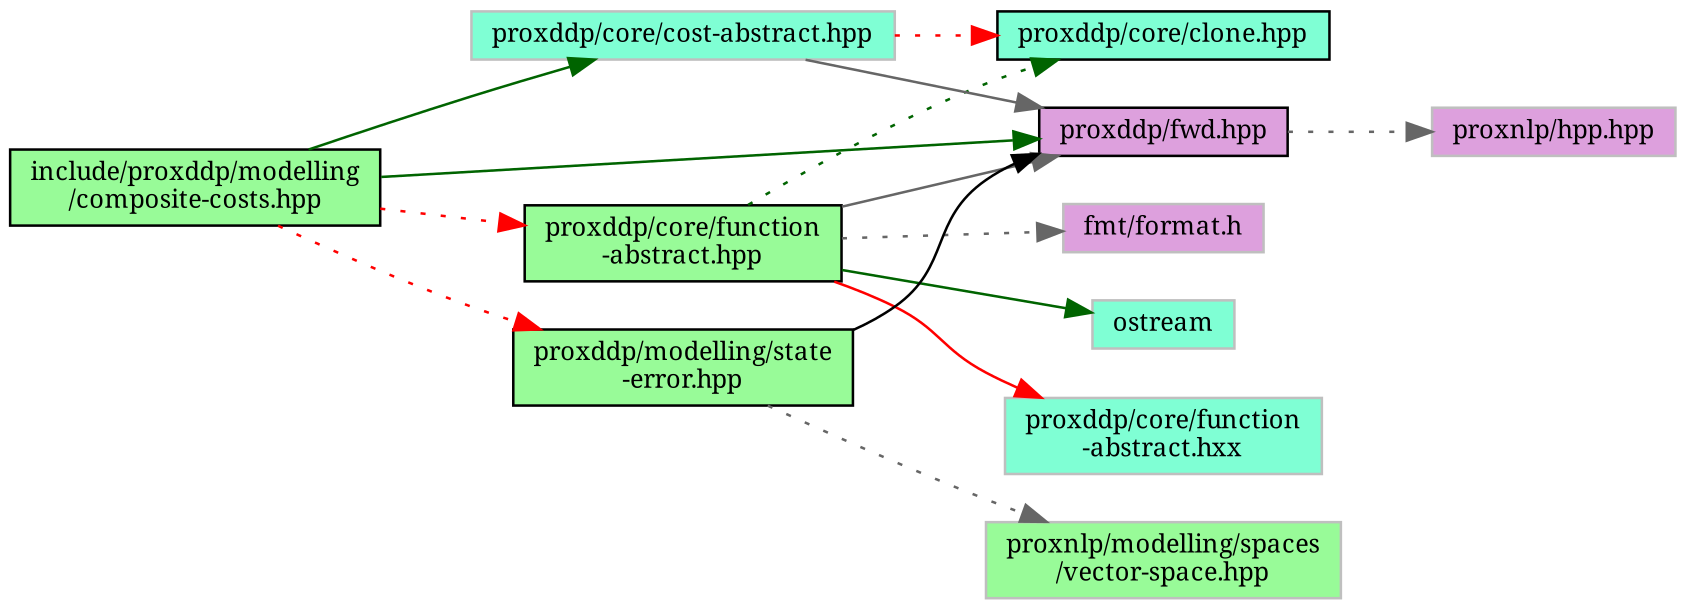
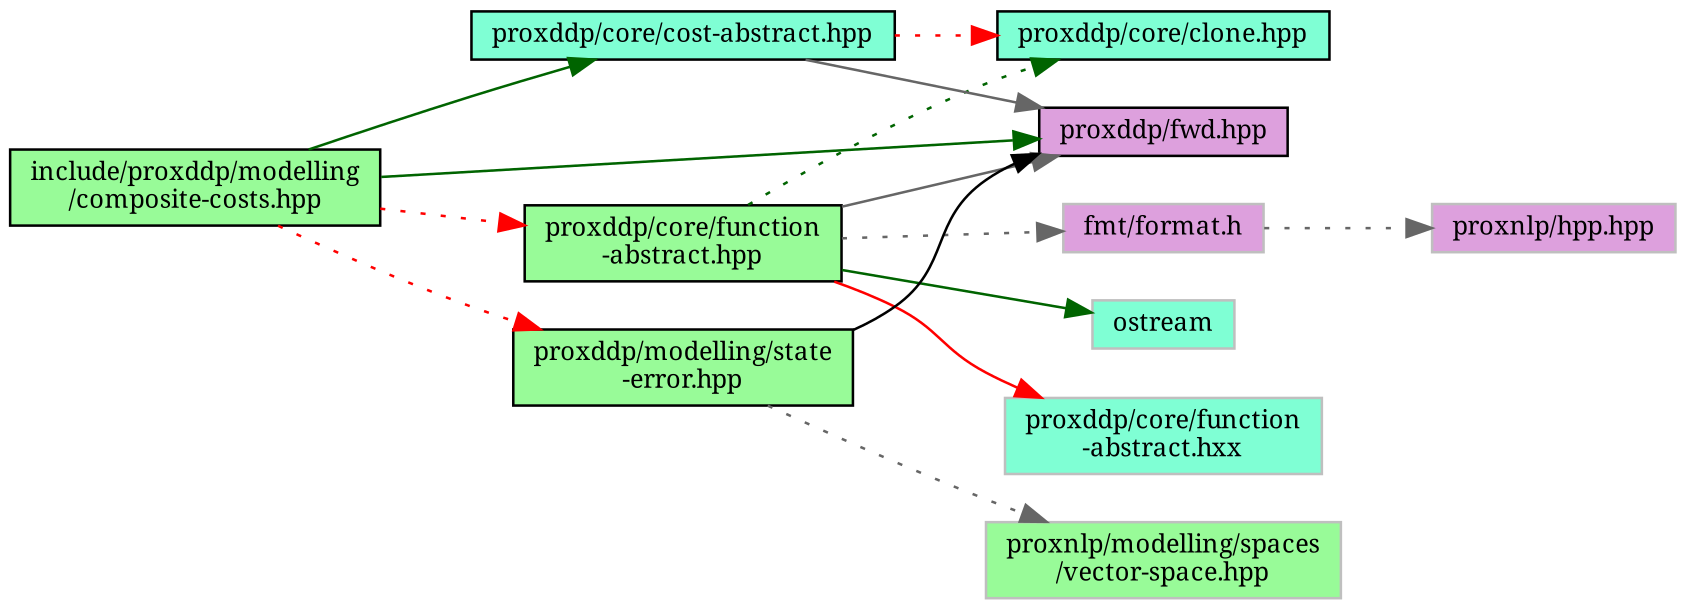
(683, 35) -> (683, 35)
(1347, 132) -> (1335, 228)
